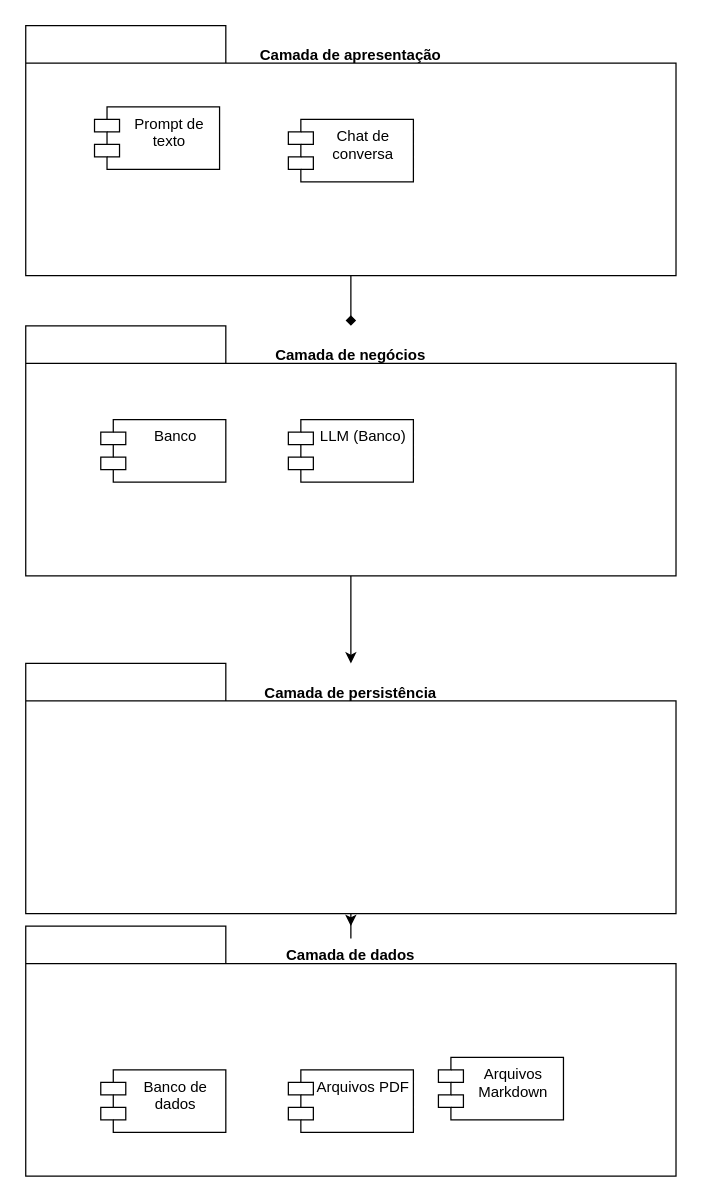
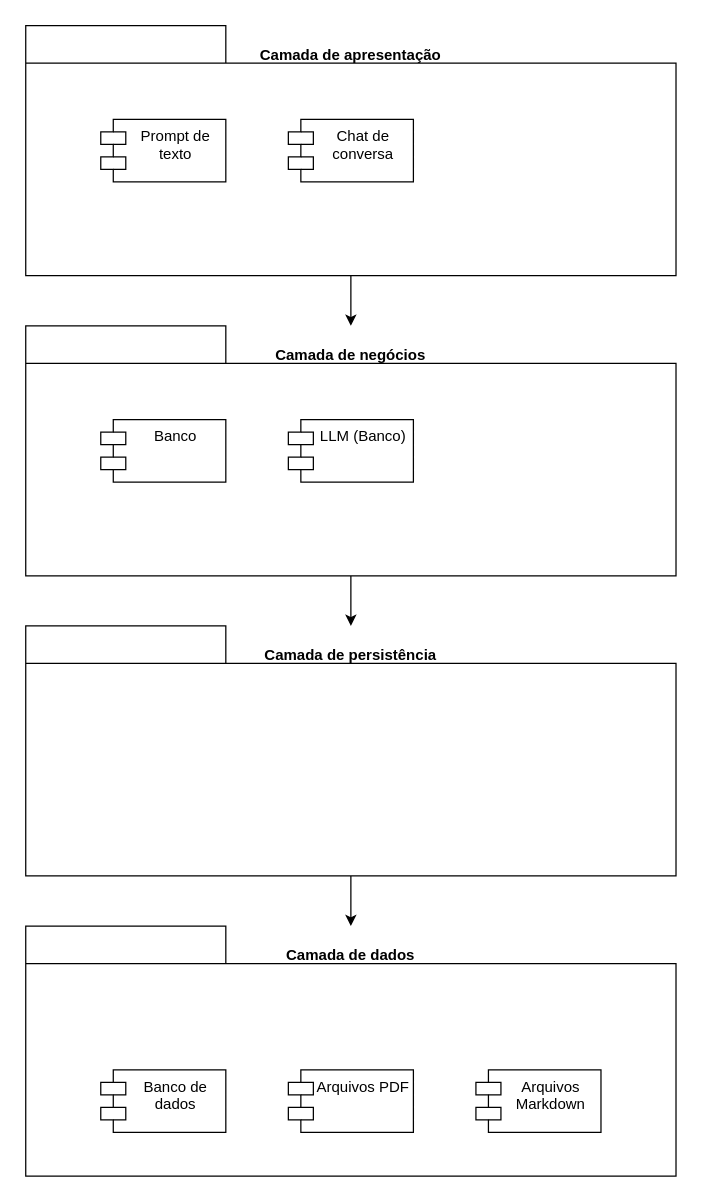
(157, 138) -> (163, 151)
(351, 315) -> (351, 316)
(351, 788) -> (351, 751)
(501, 1088) -> (538, 1101)
